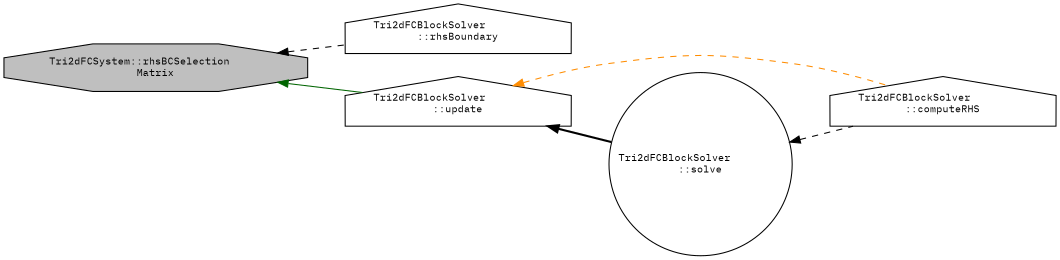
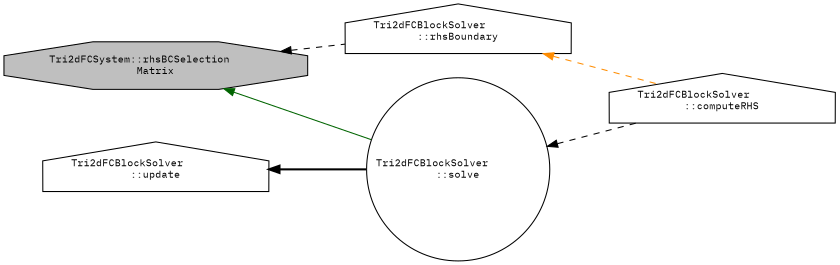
(706, 56) -> (606, 70)
(325, 88) -> (302, 116)
